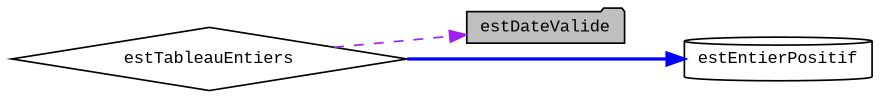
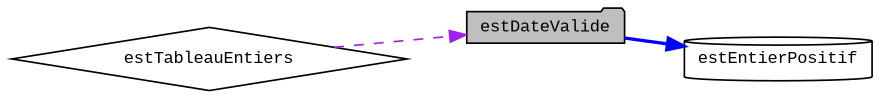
(537, 59) -> (646, 41)
